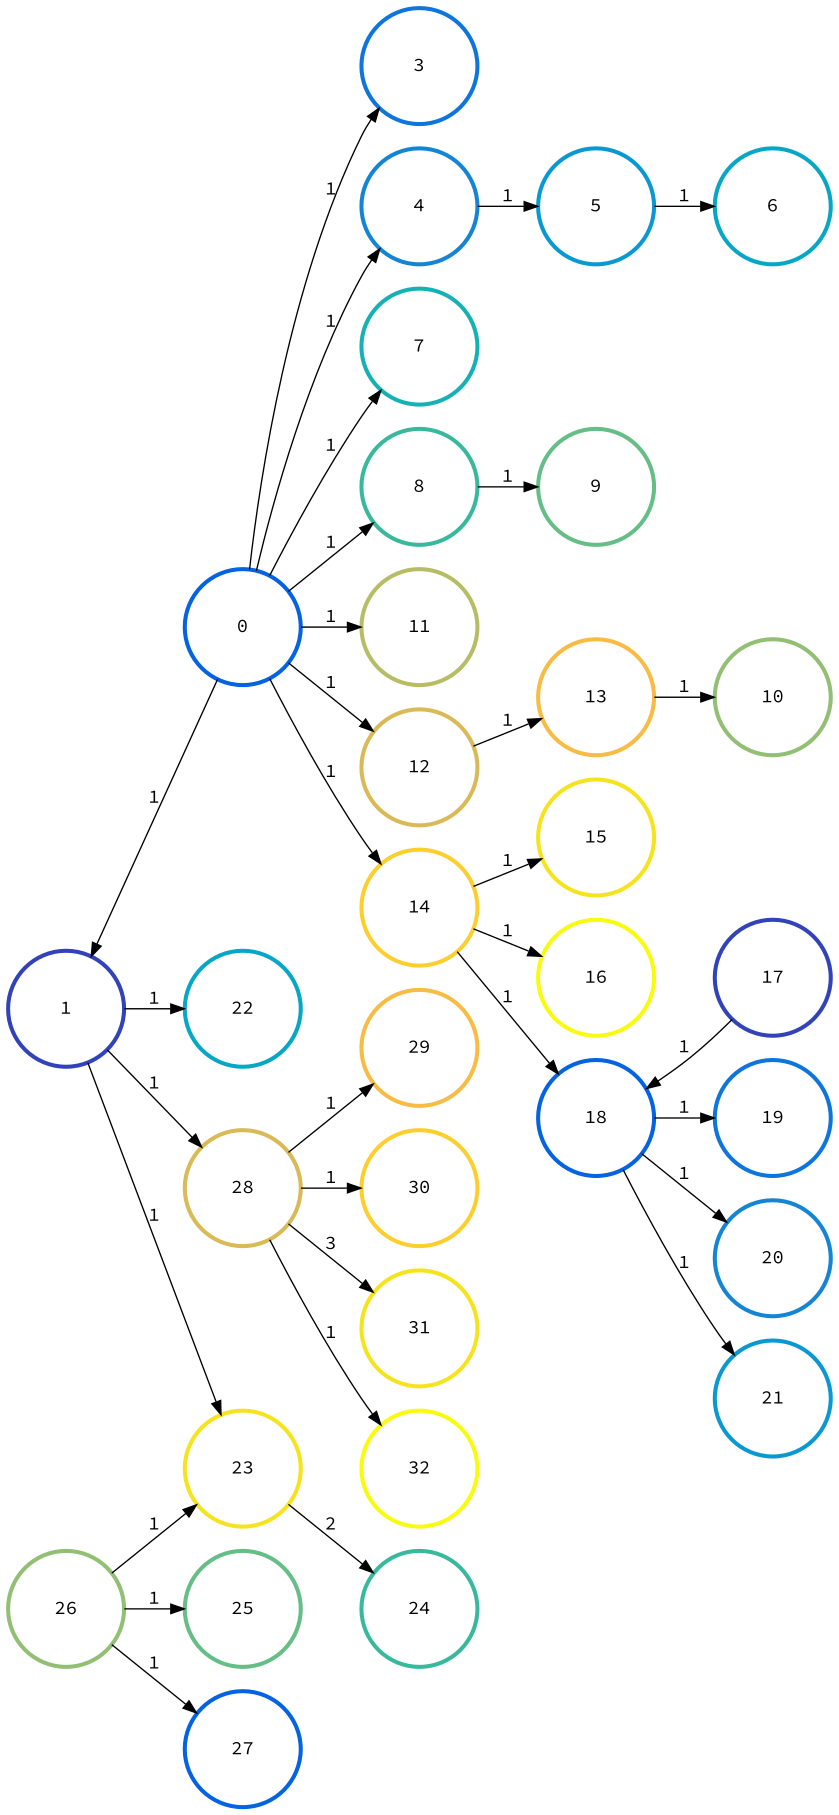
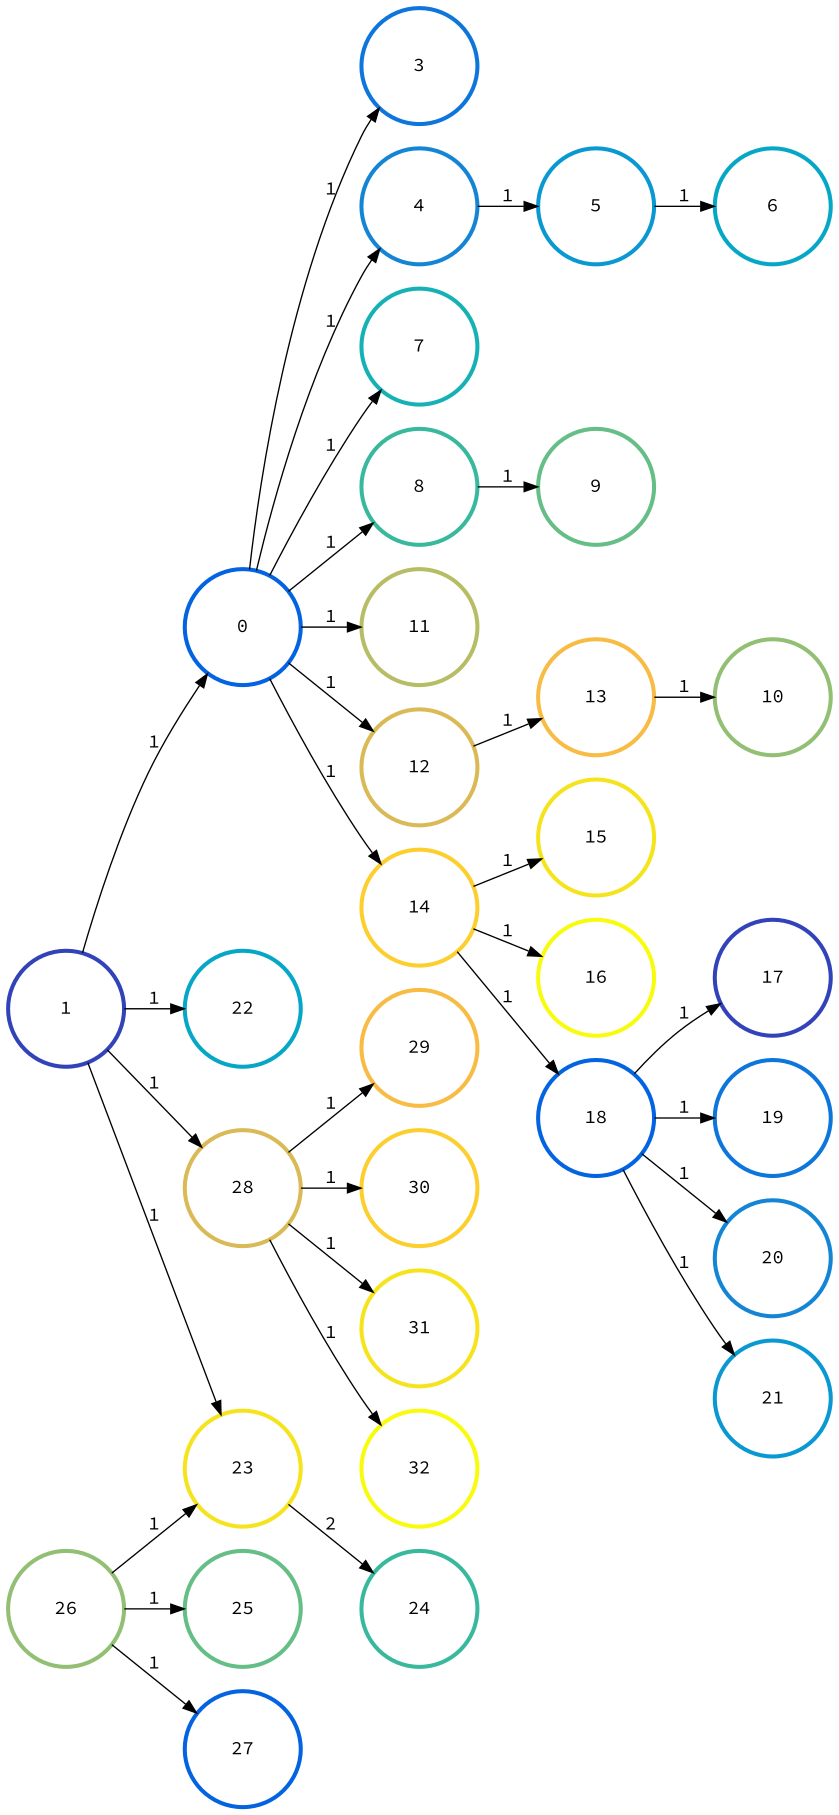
(157, 812) -> (130, 814)
(697, 1052) -> (669, 1039)
(331, 1244) -> (331, 1244)
